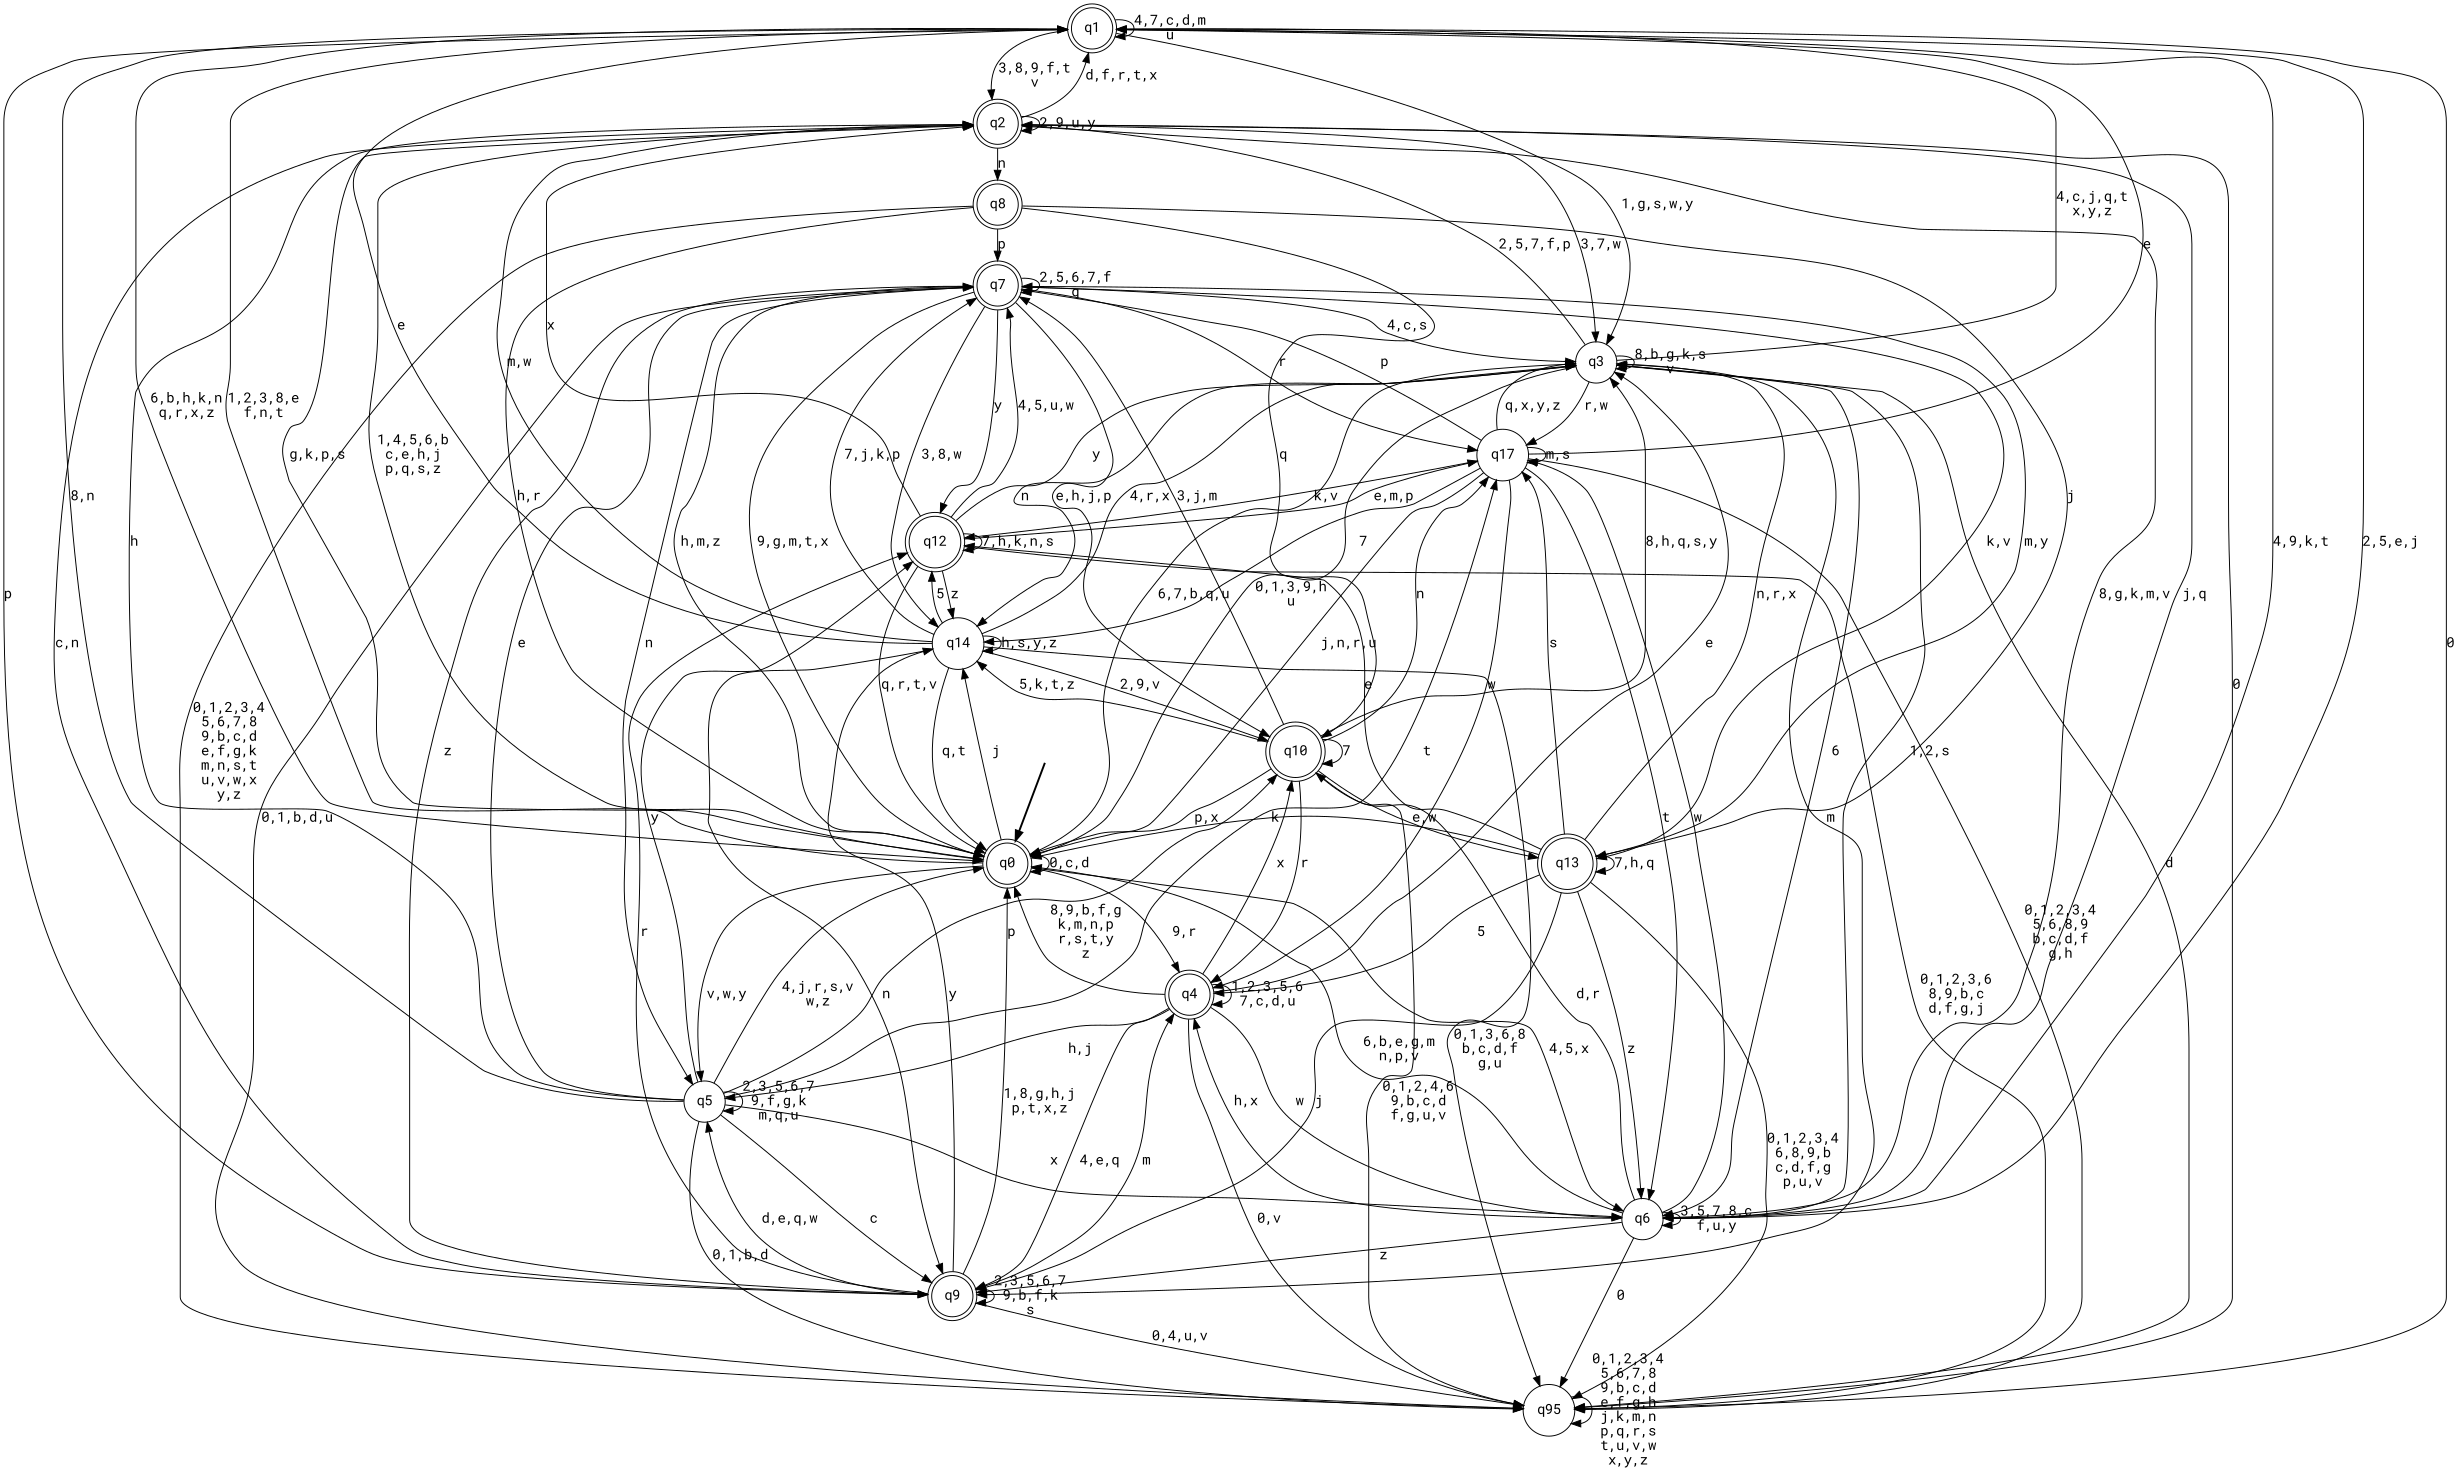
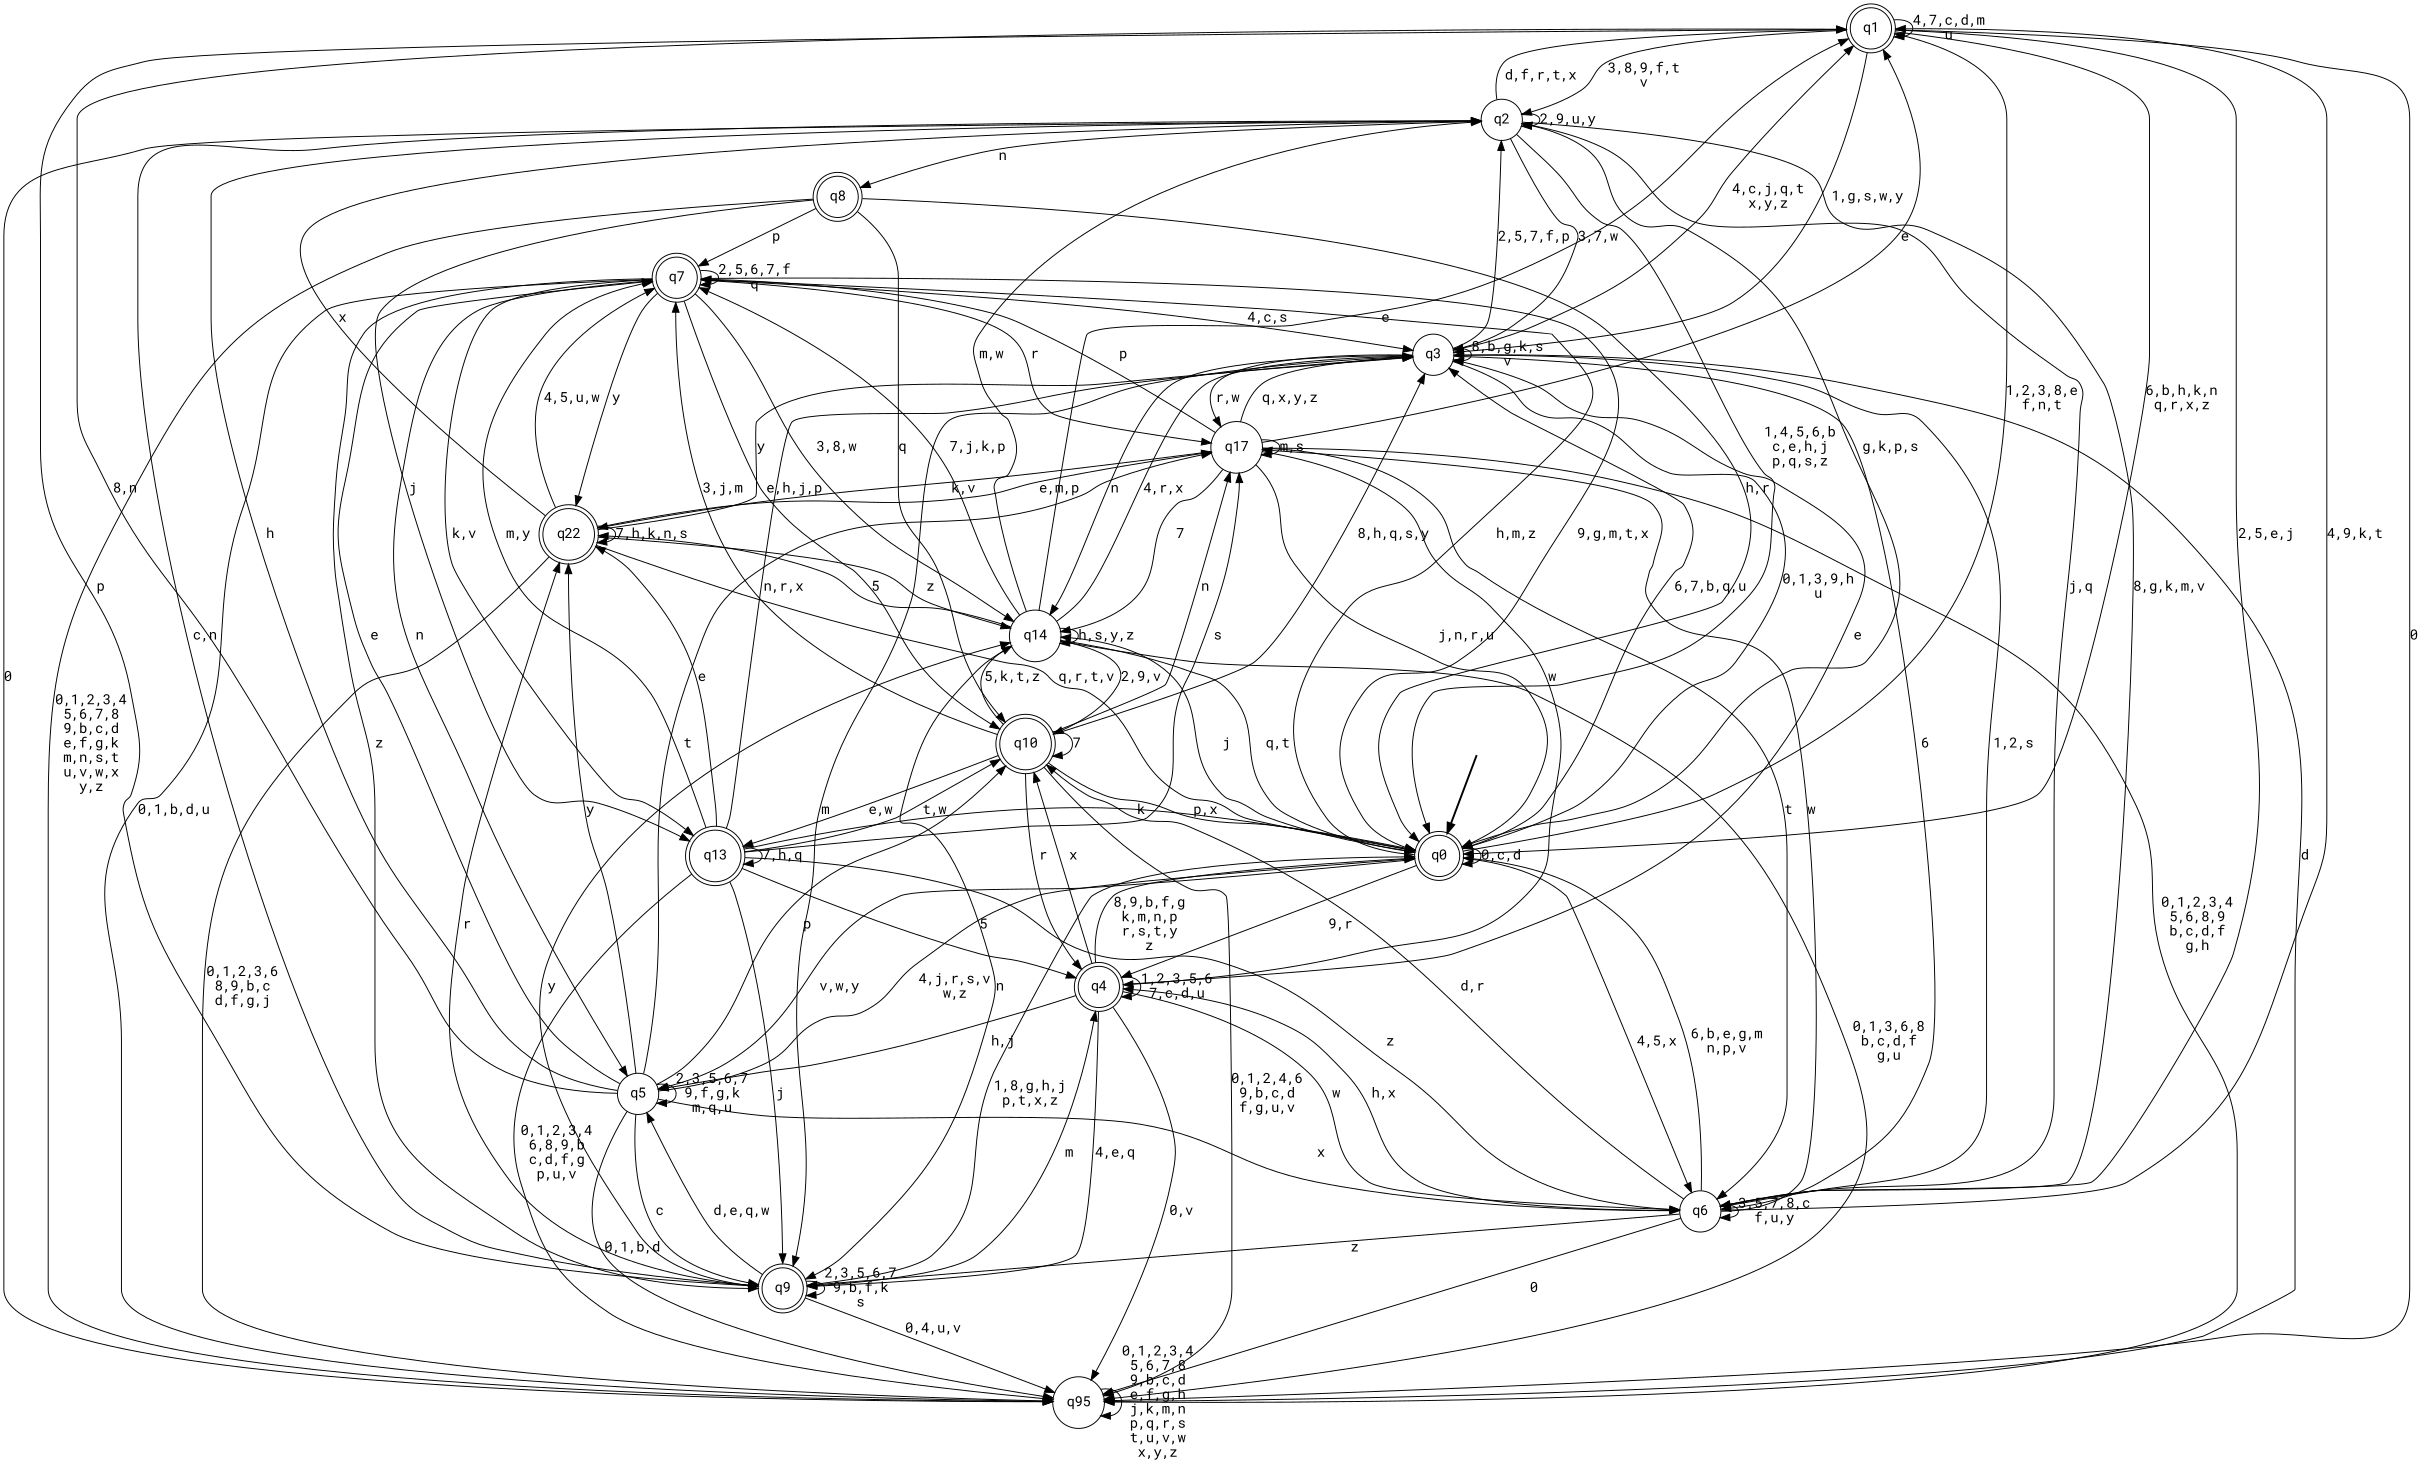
(998, 124) -> (1502, 120)
(935, 542) -> (569, 534)
none -> (911, 810)
